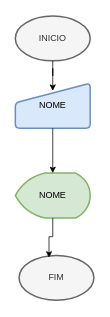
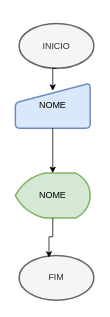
(53, 38) -> (57, 45)
